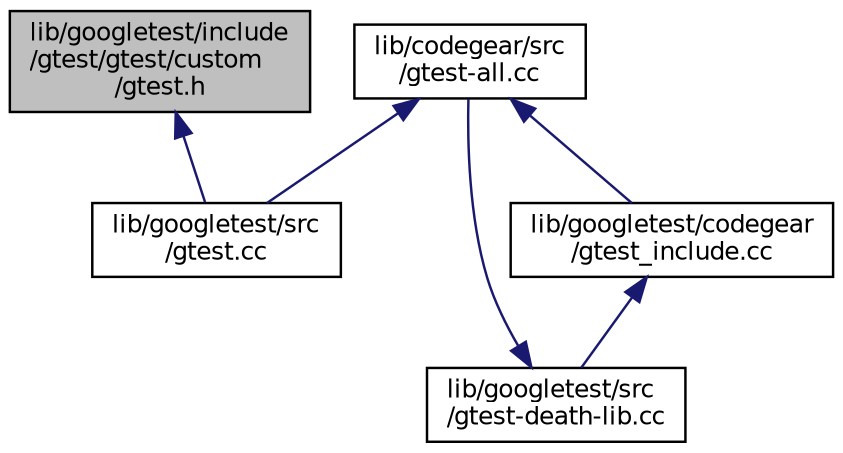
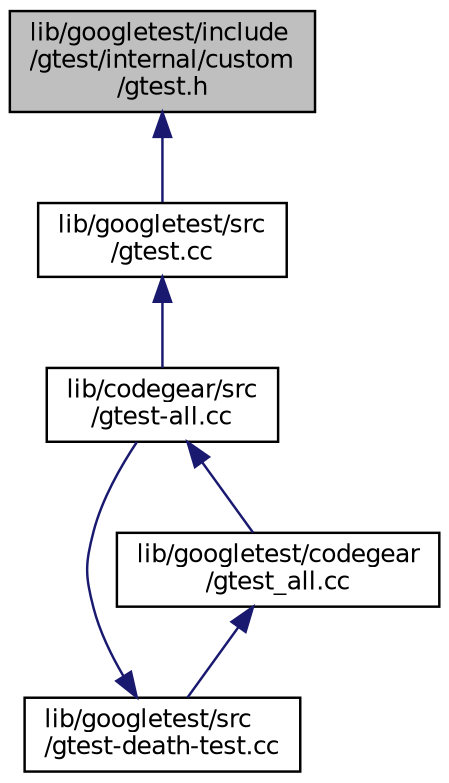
(160, 62) -> (162, 62)
(332, 158) -> (162, 335)
(672, 240) -> (278, 570)
(556, 405) -> (162, 735)
